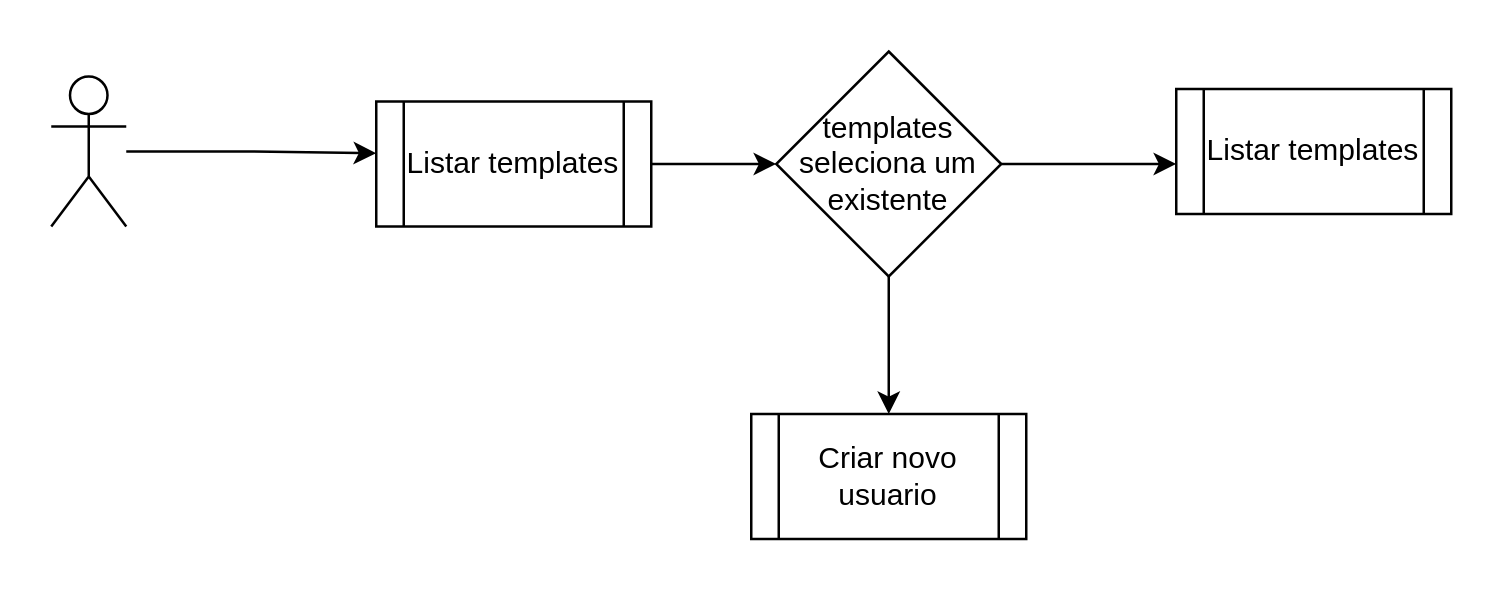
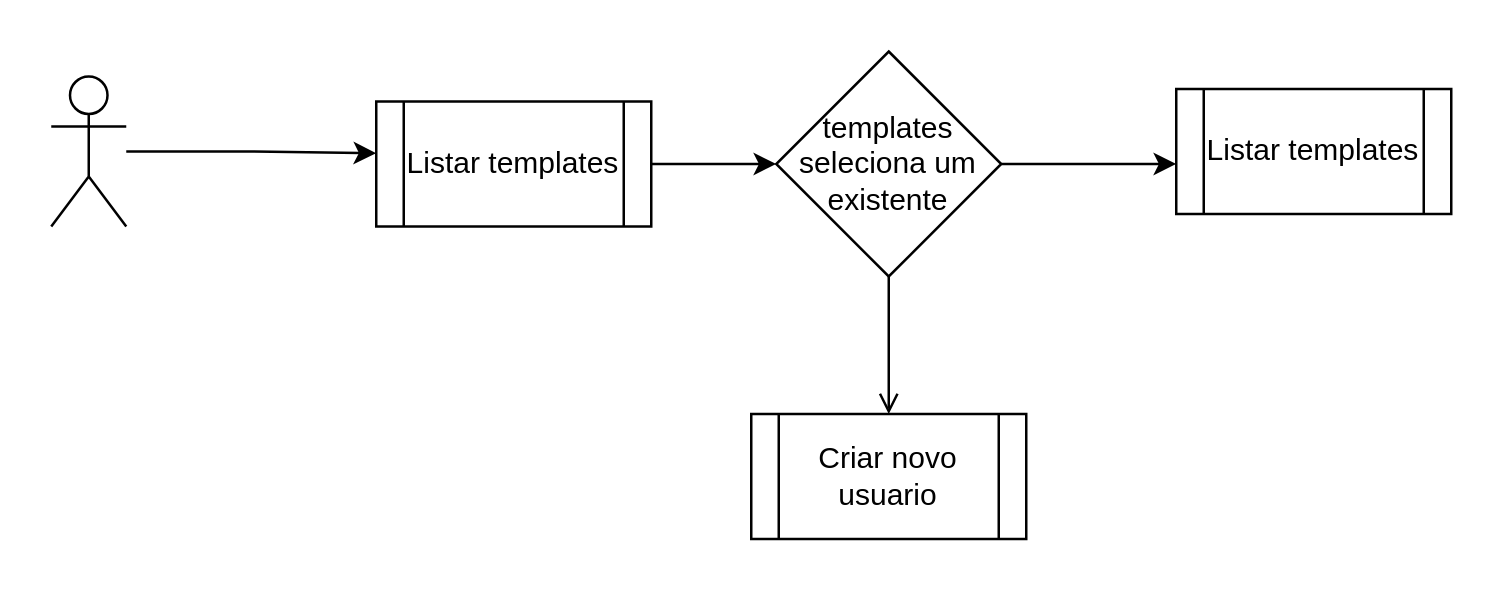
(889, 395) -> (889, 399)
